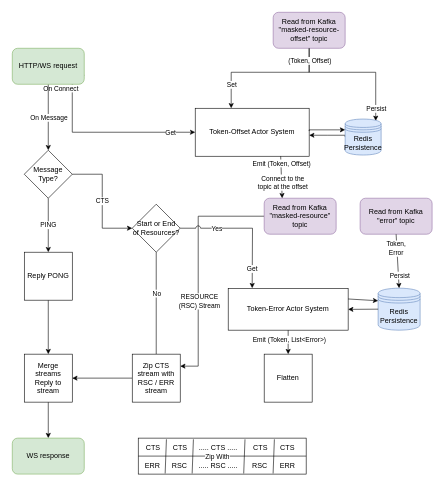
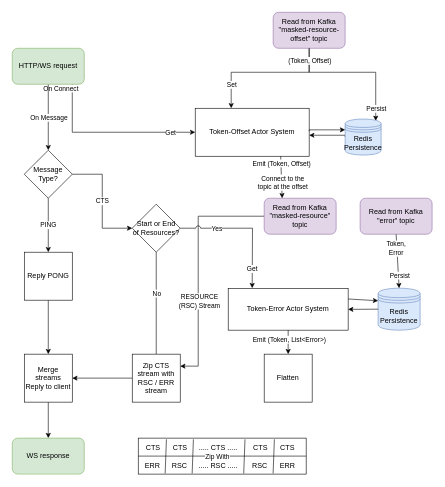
(48, 378) -> (48, 378)
